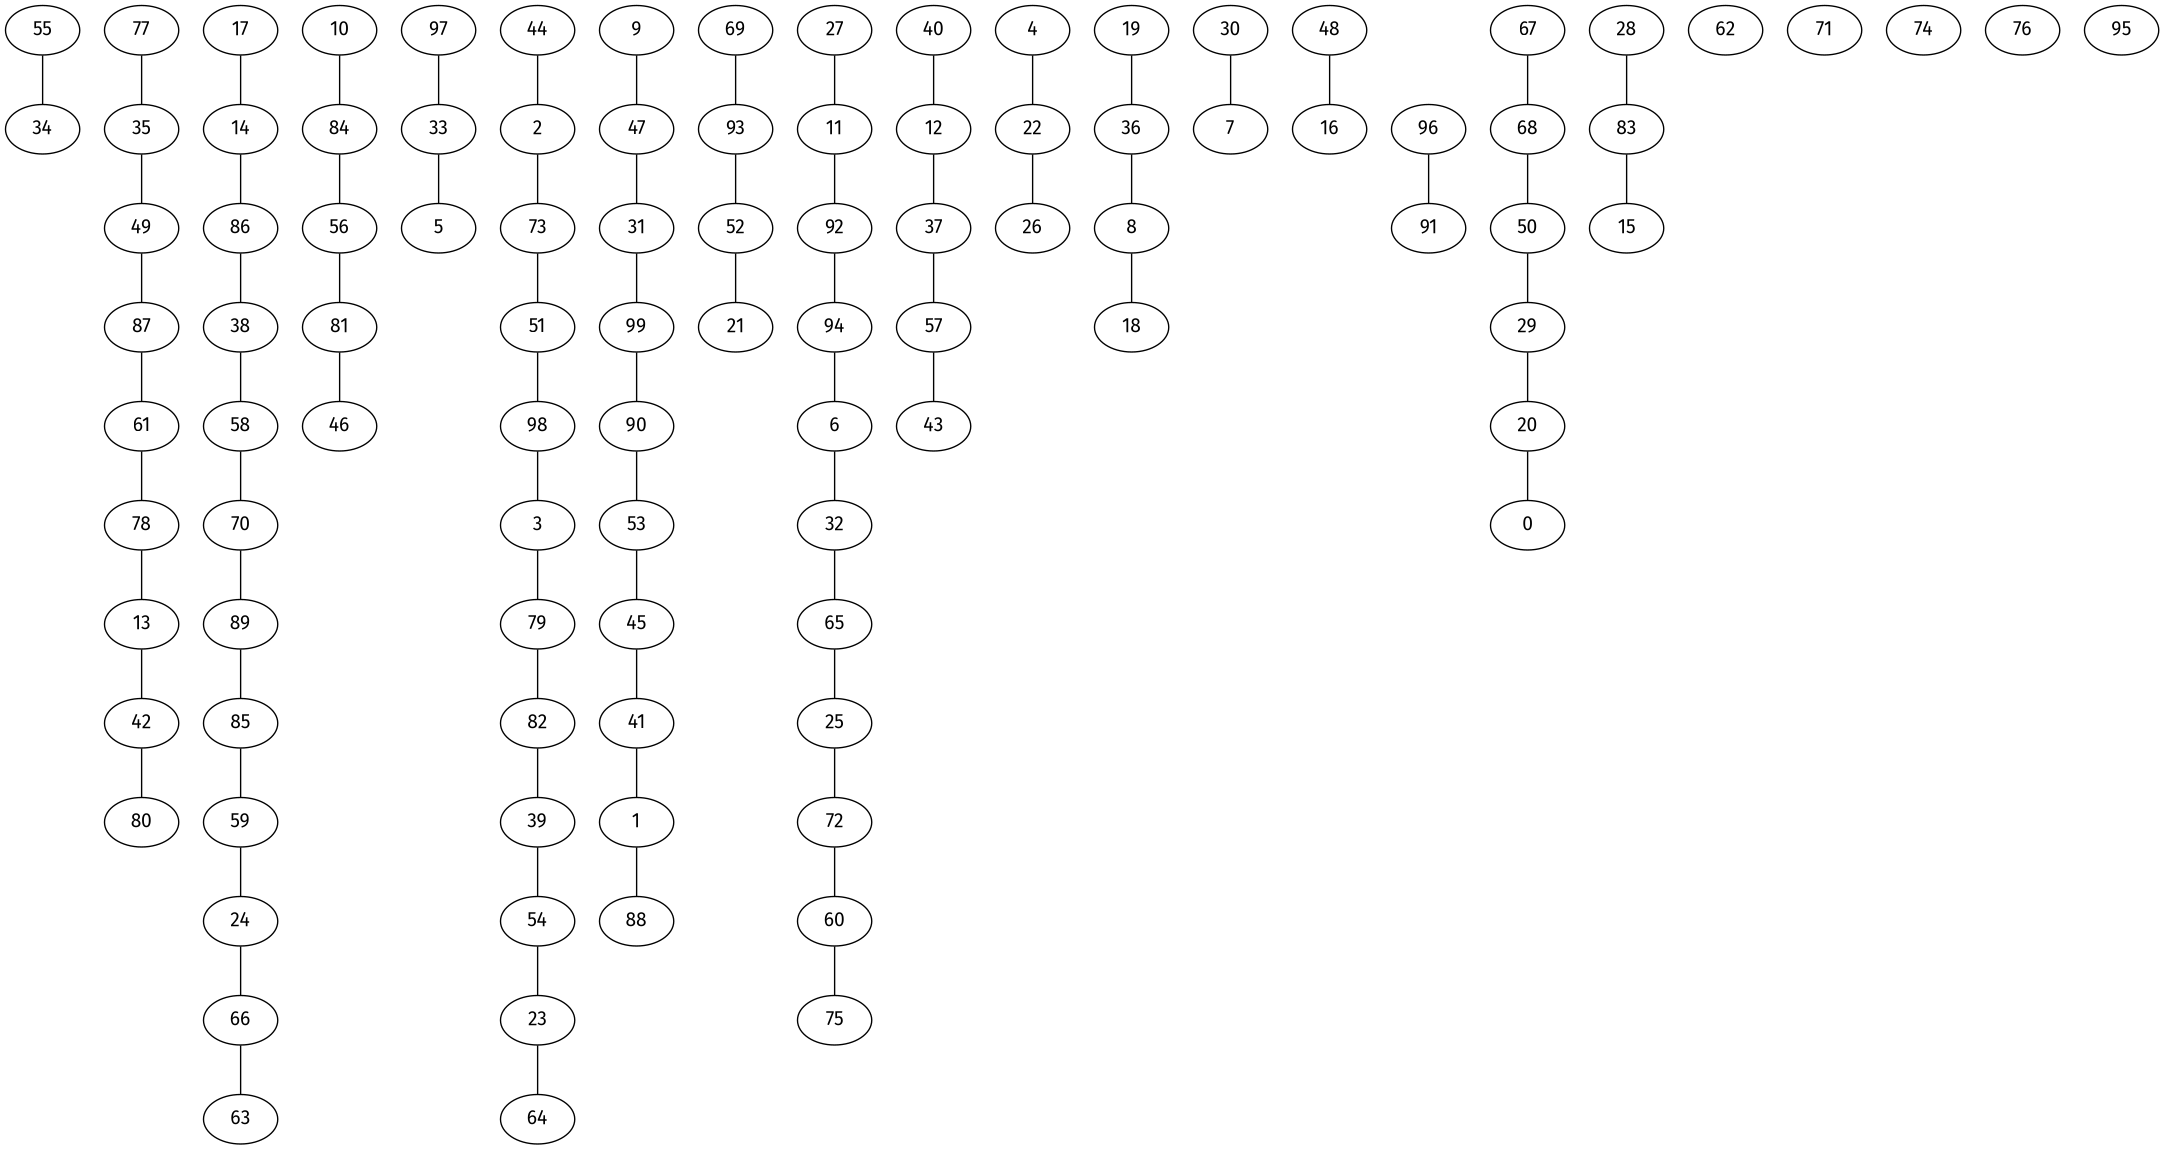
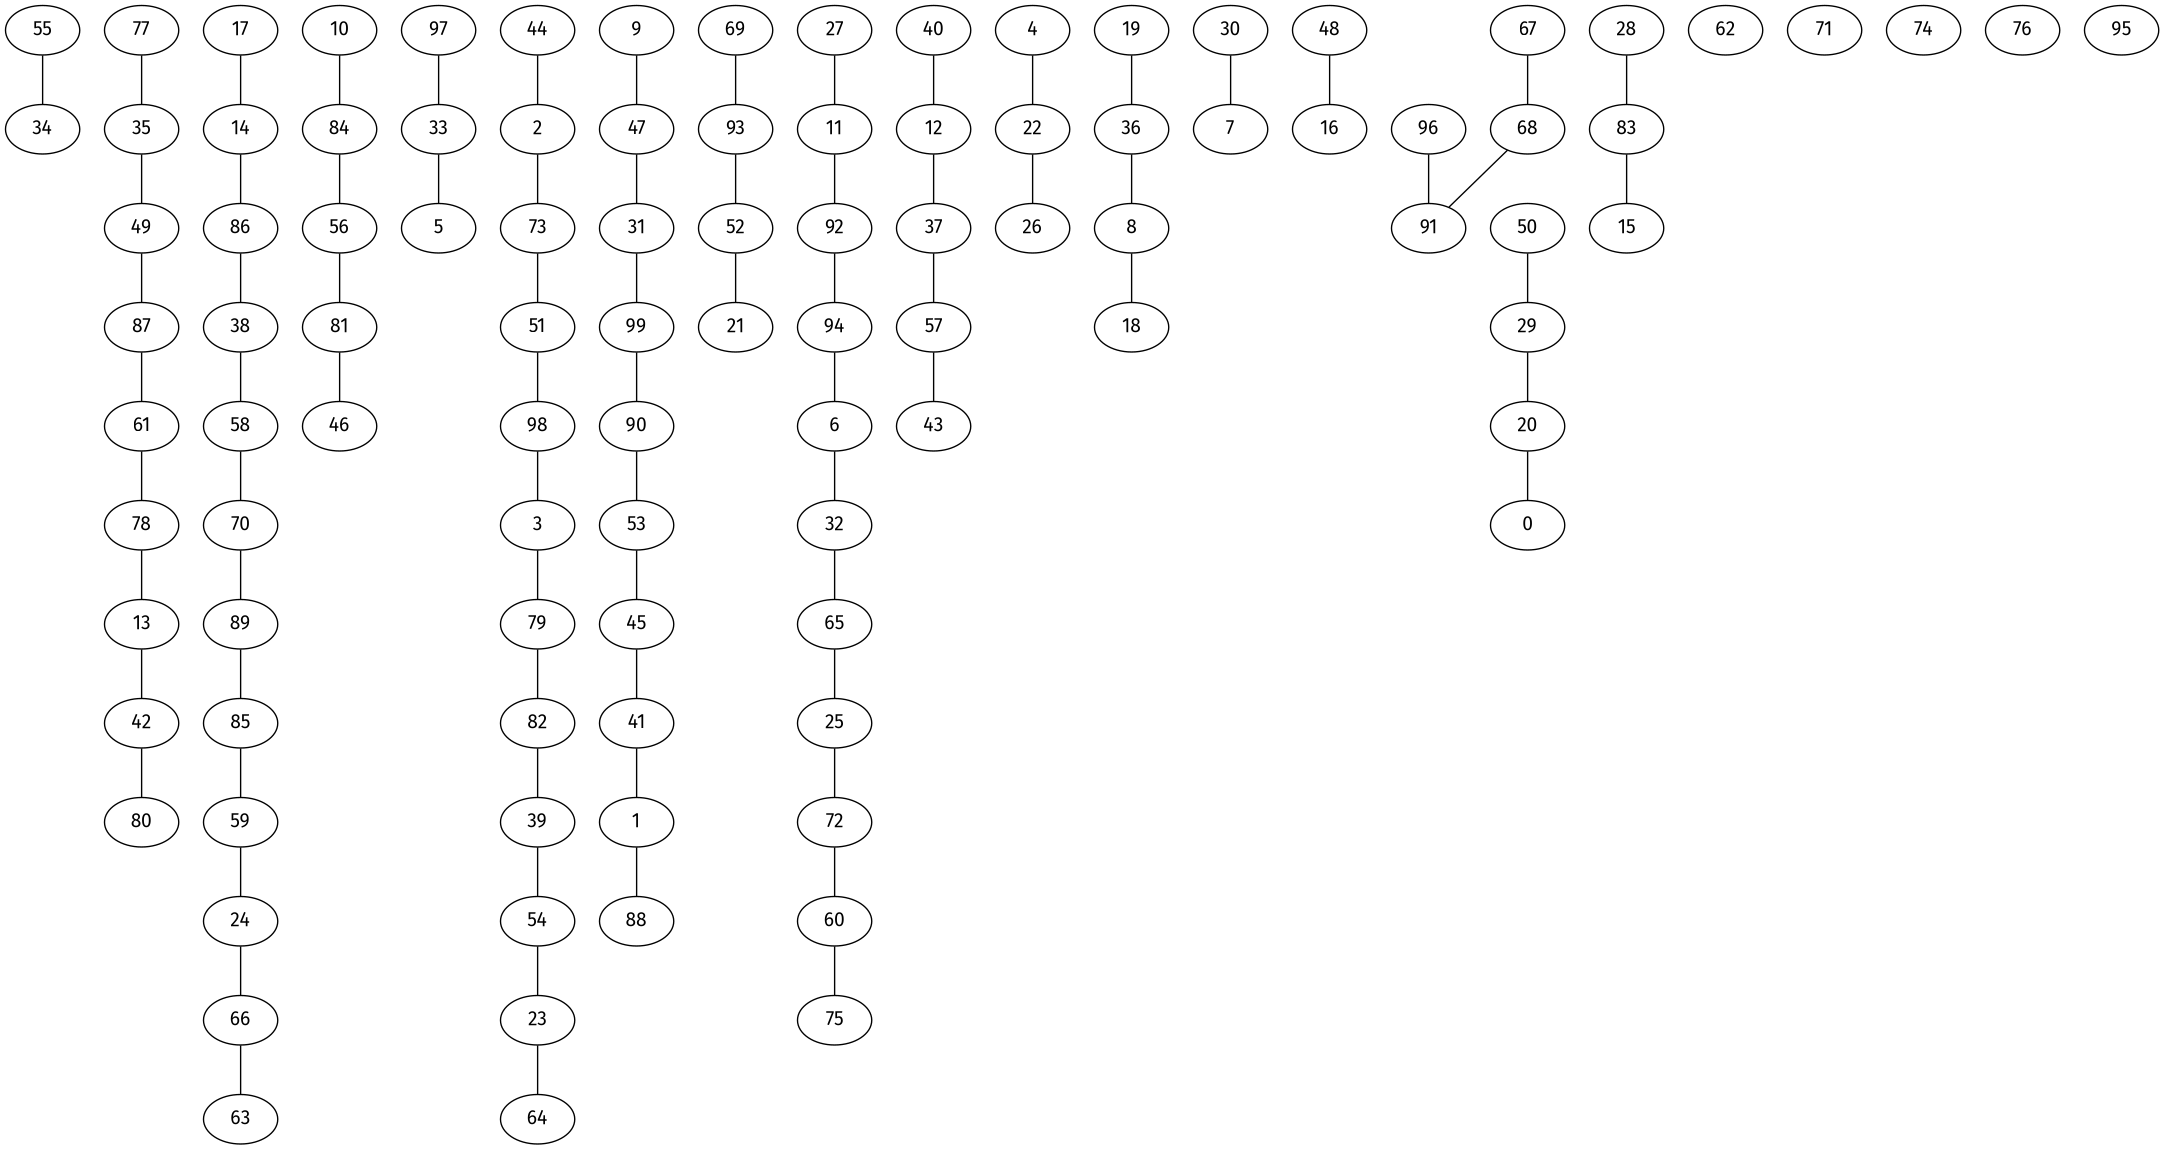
(1528, 179) -> (1478, 179)
